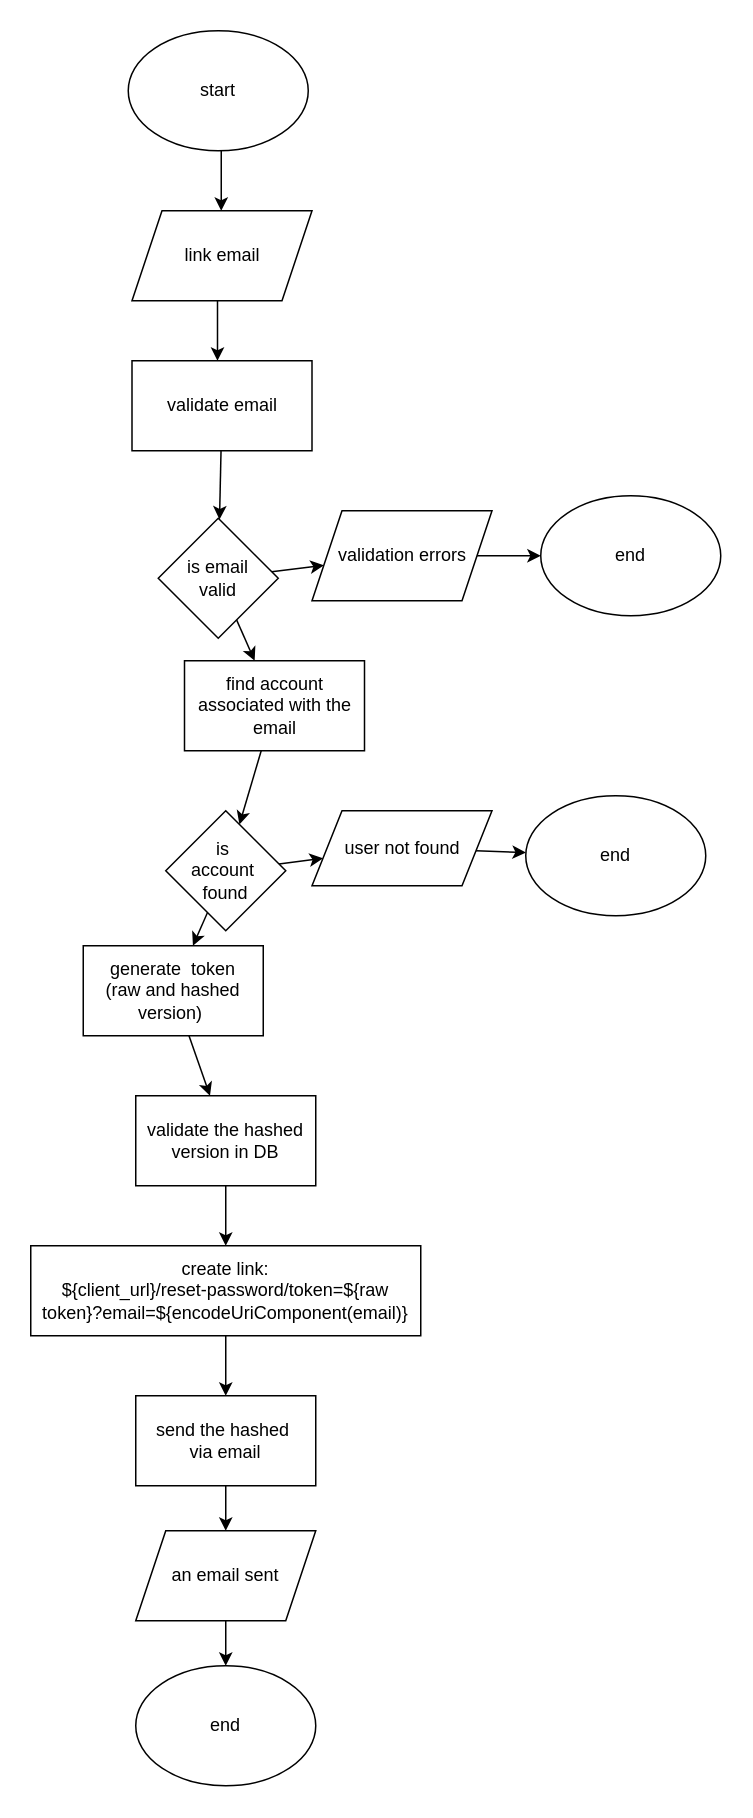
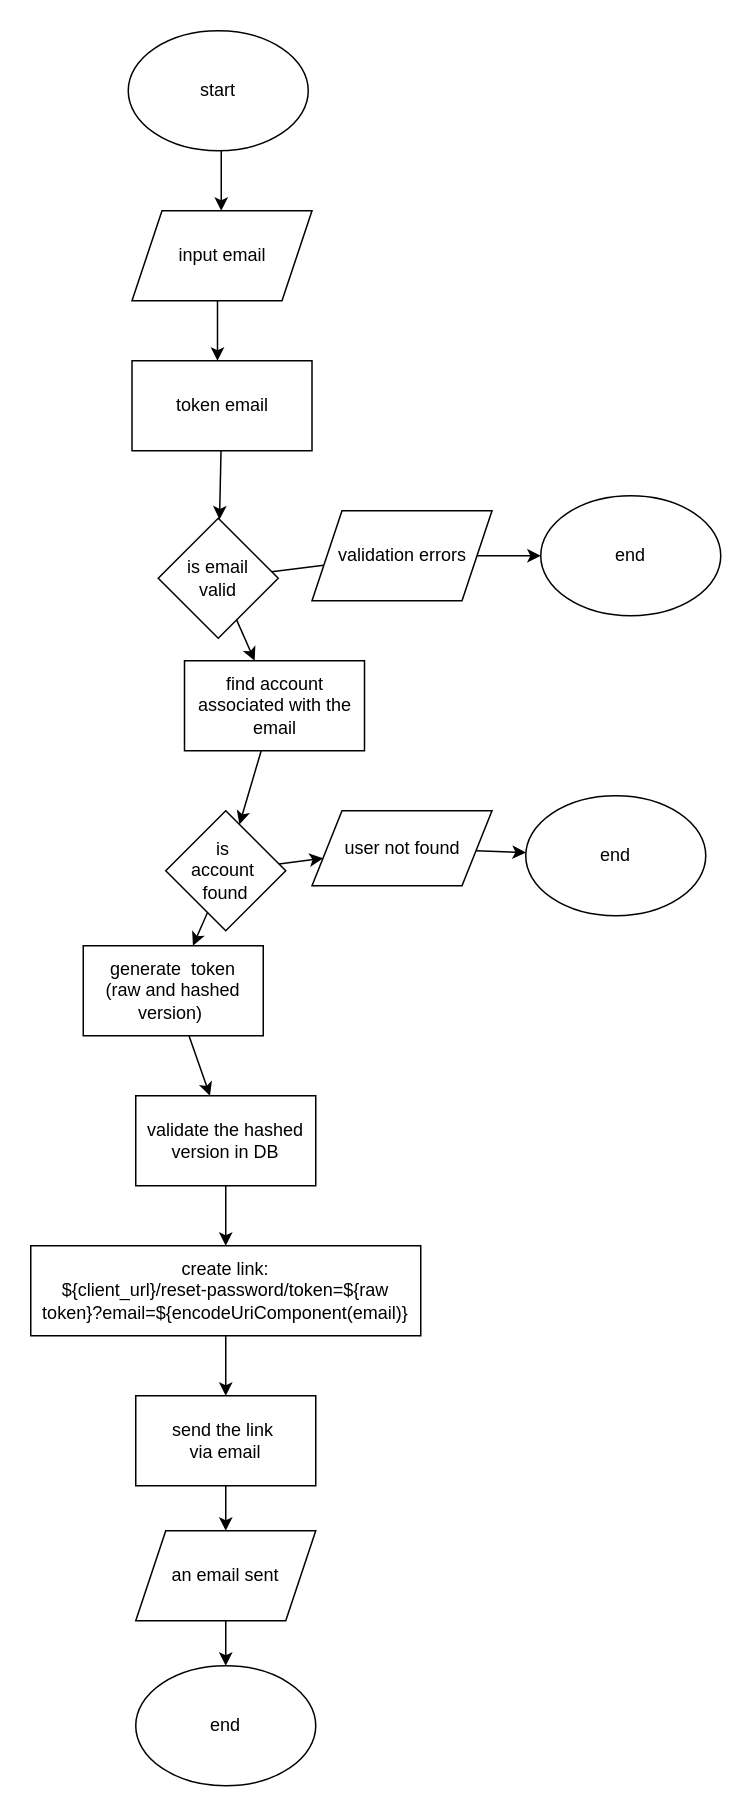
(223, 256) -> (223, 256)
(223, 406) -> (223, 406)
(312, 567) -> (316, 566)
(226, 1441) -> (226, 1441)
